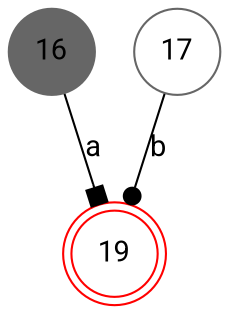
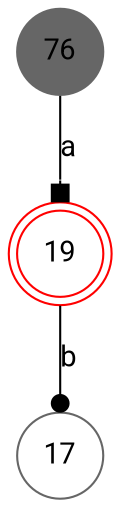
(52, 52) -> (60, 52)
(150, 141) -> (60, 350)
